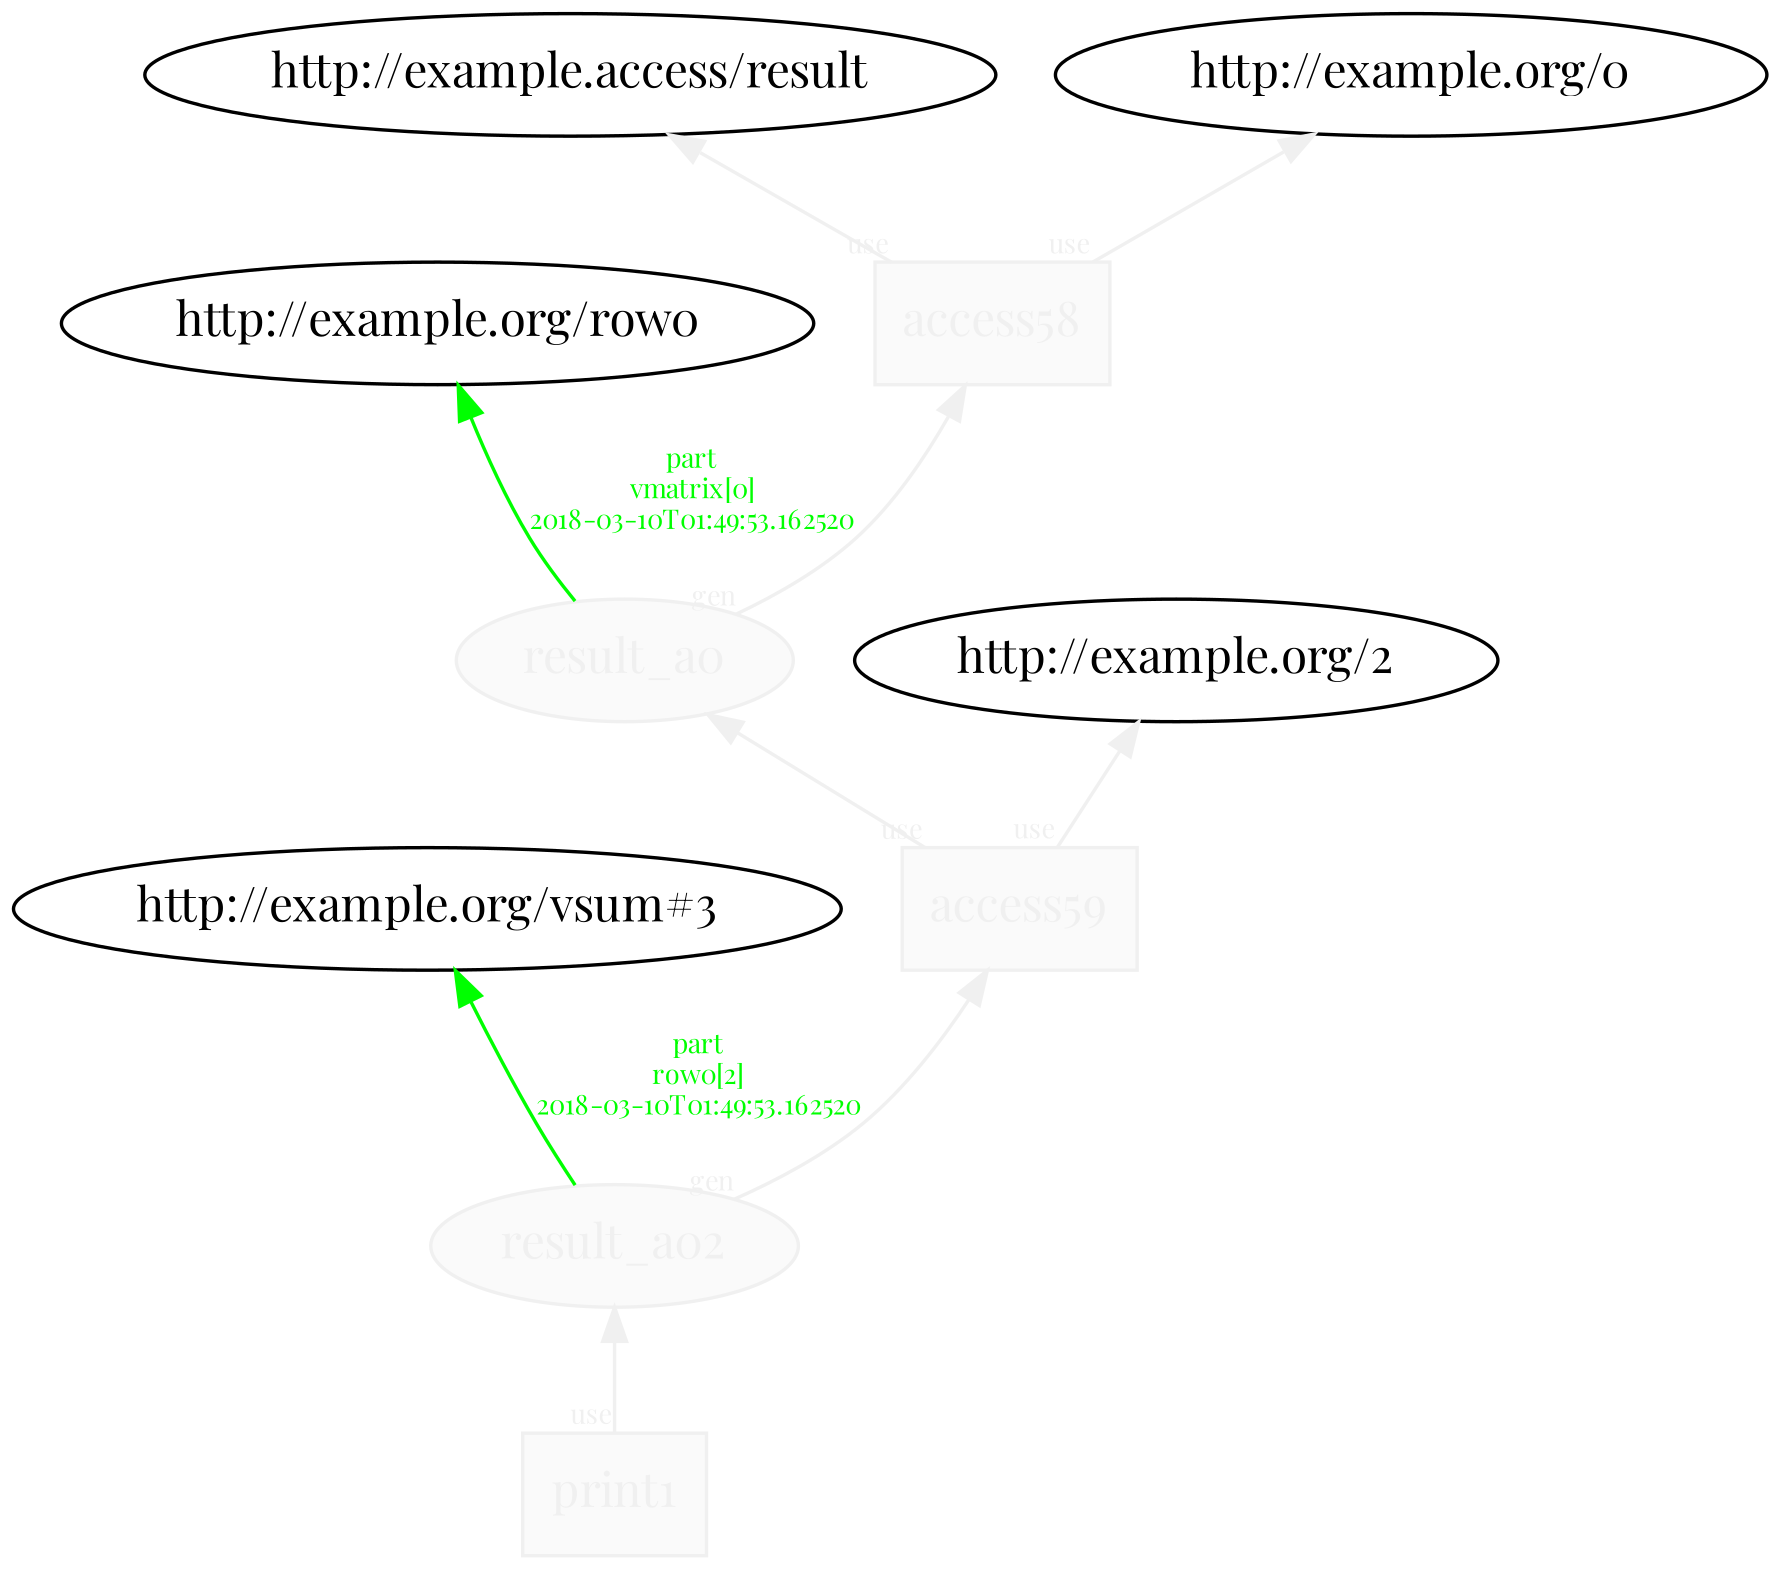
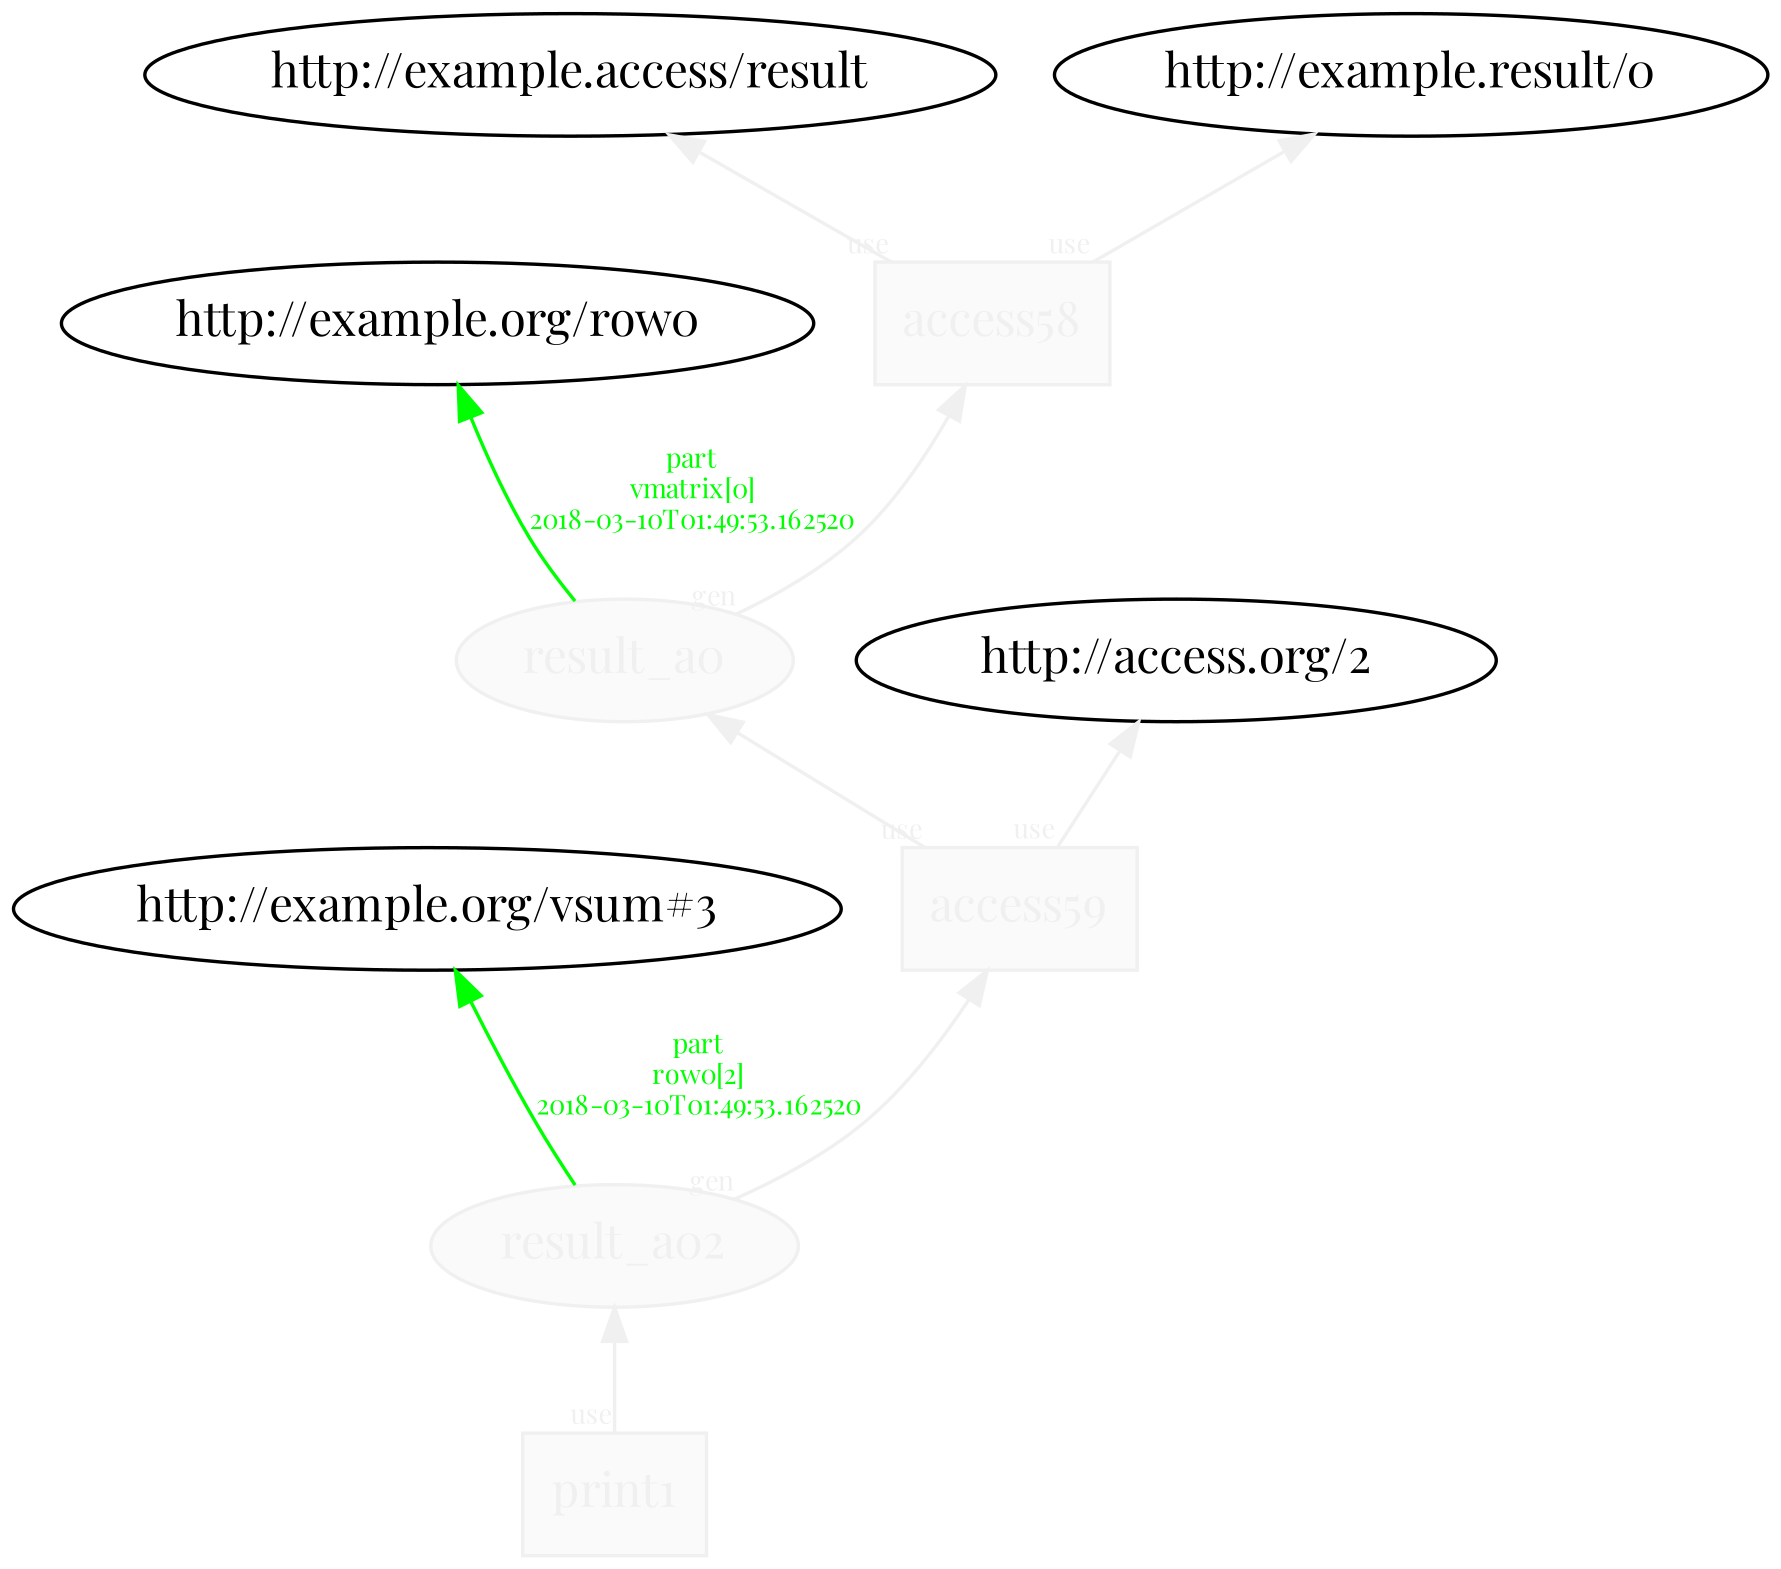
(1411, 75) -> (1411, 75)
(1176, 660) -> (1176, 660)
